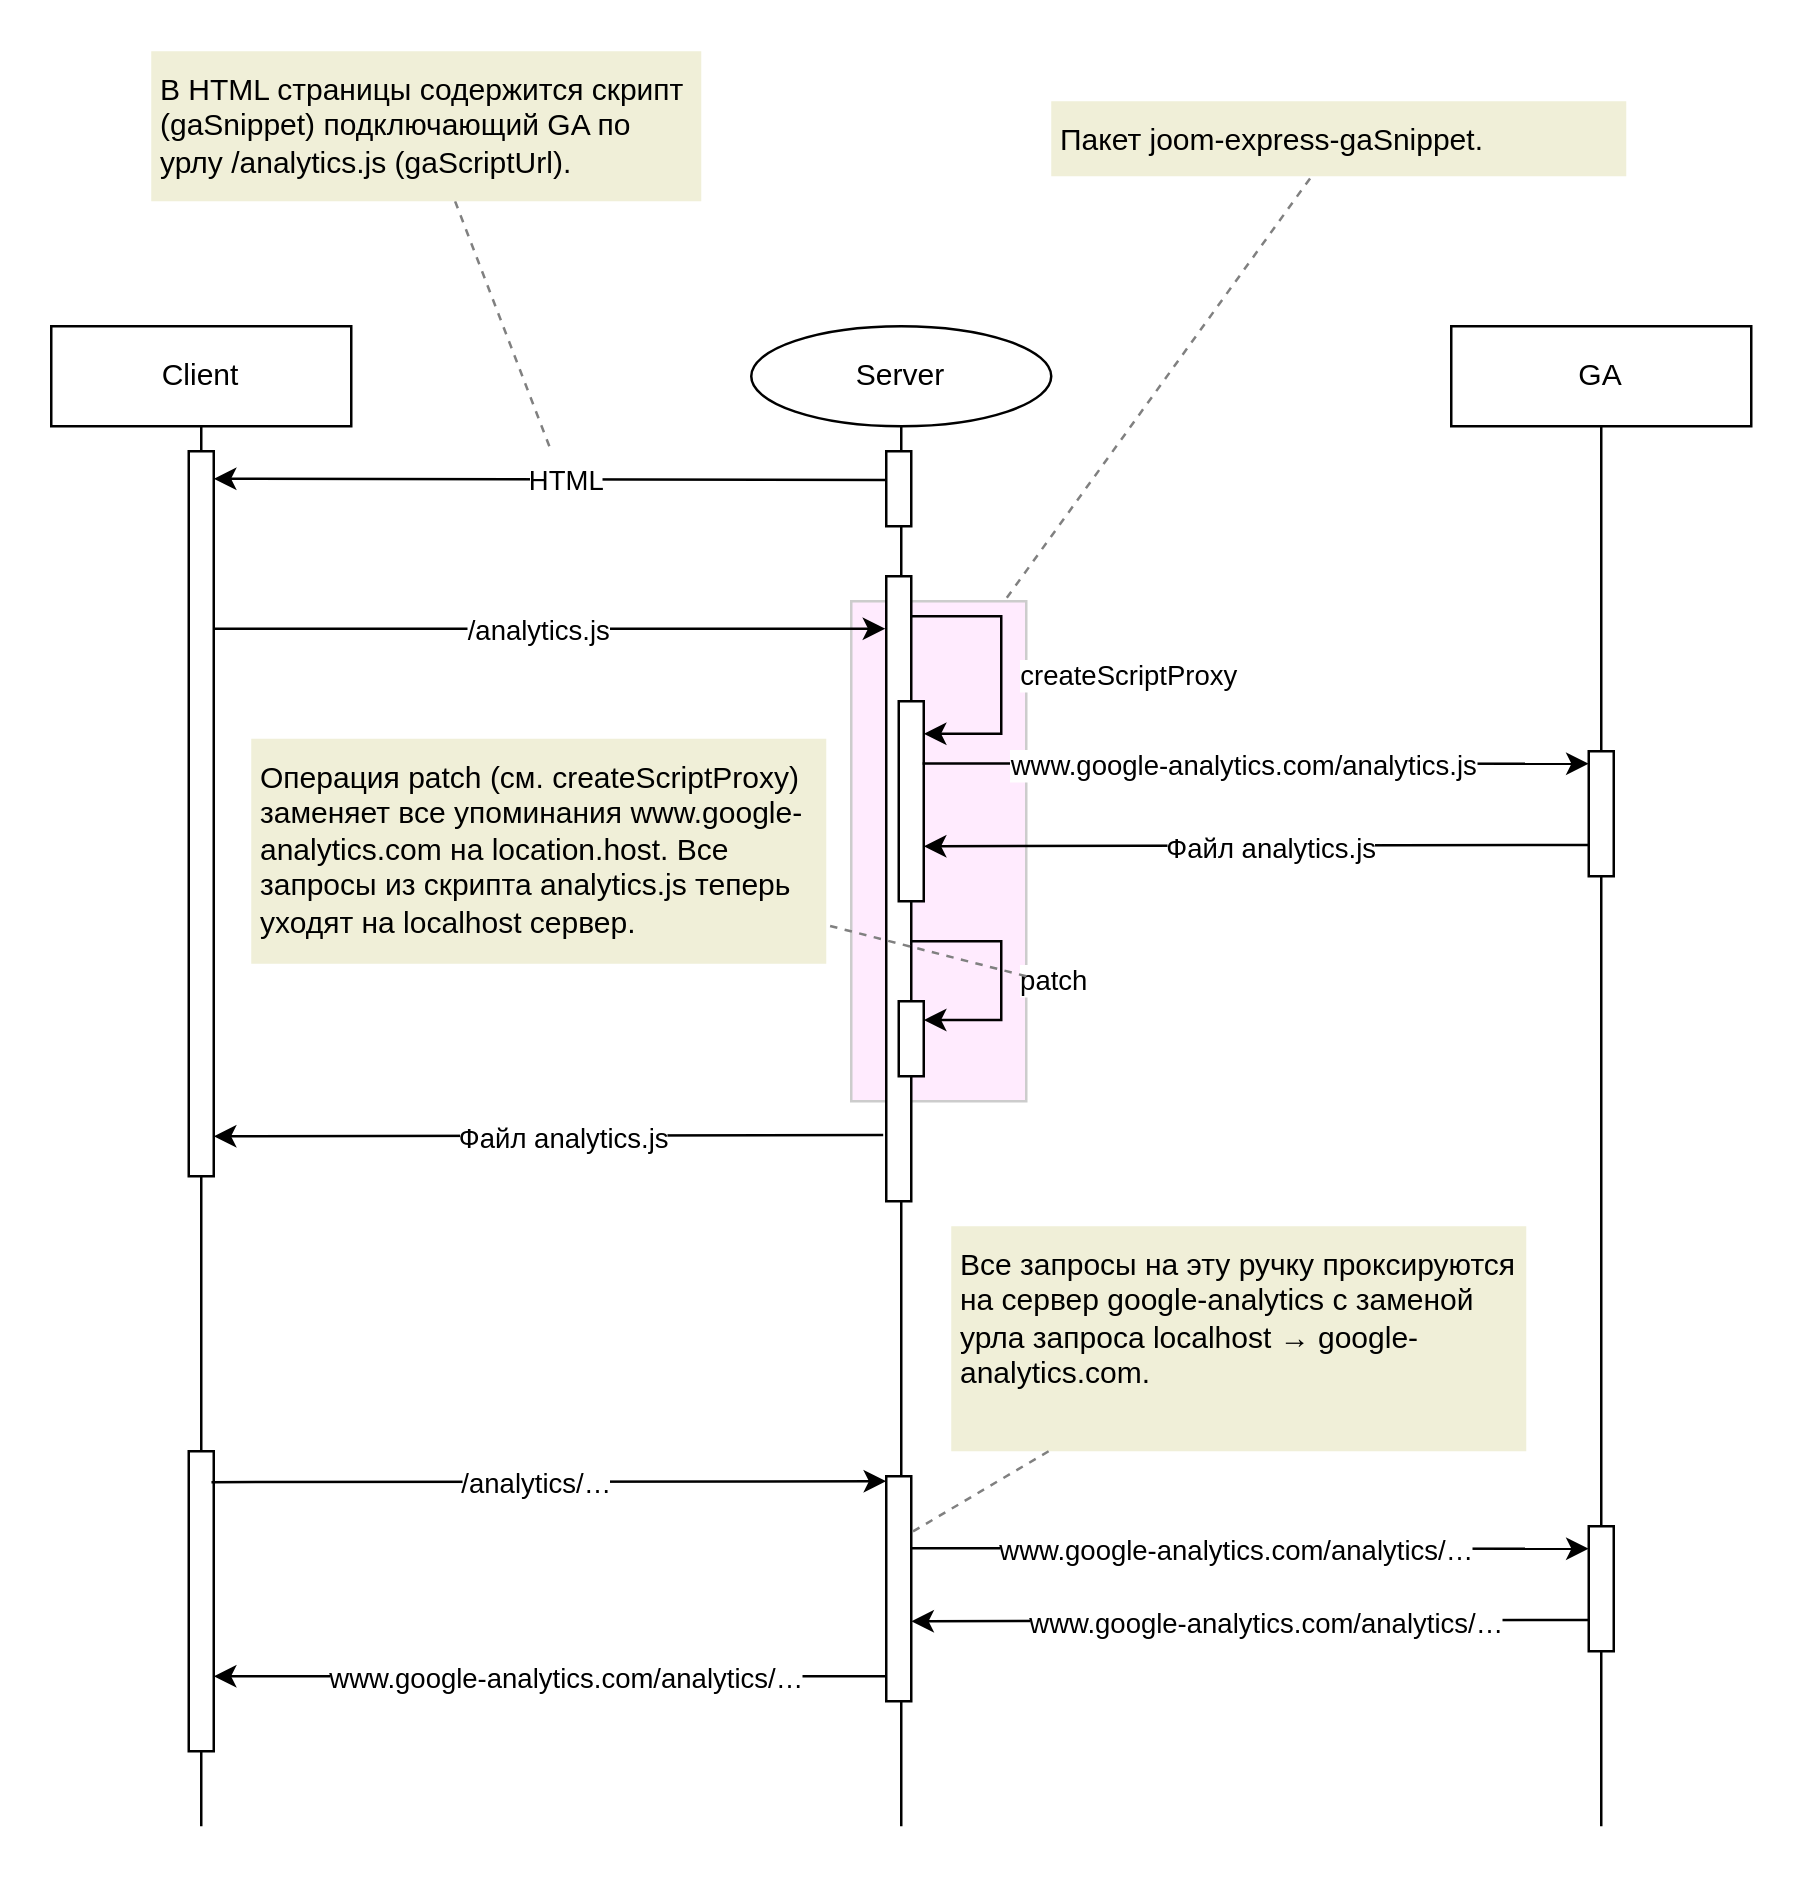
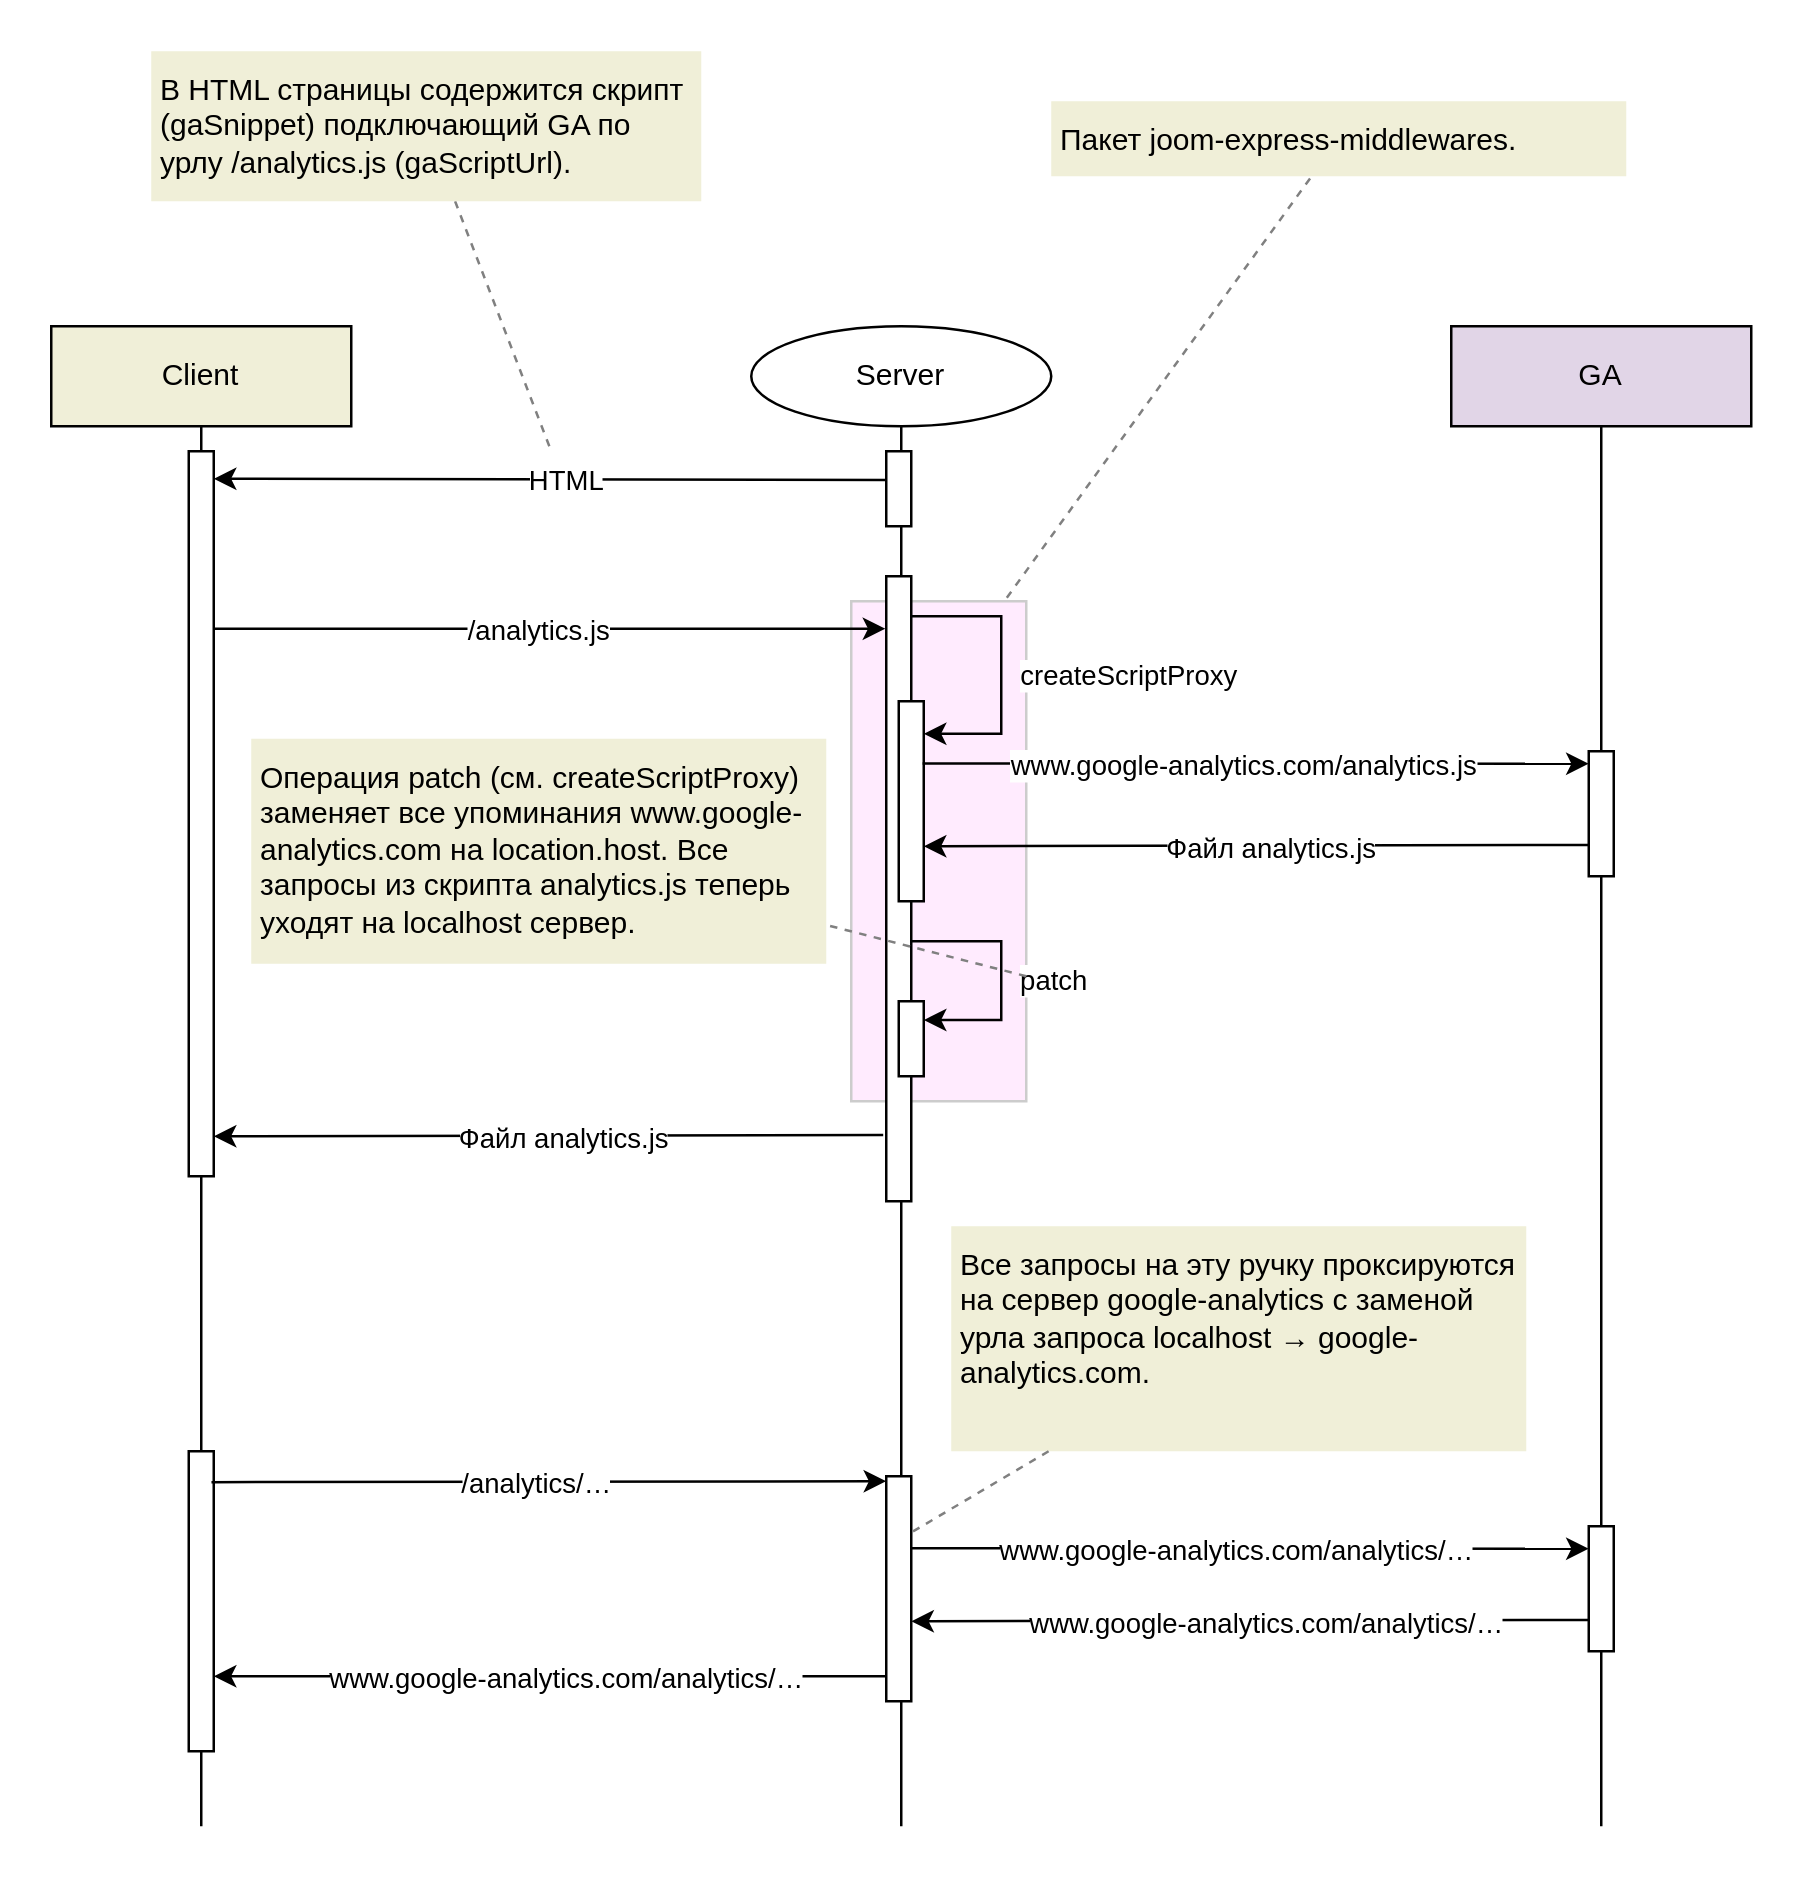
(1297, 142) -> (1310, 142)
(201, 376) -> (201, 376)
(1601, 376) -> (1601, 376)
